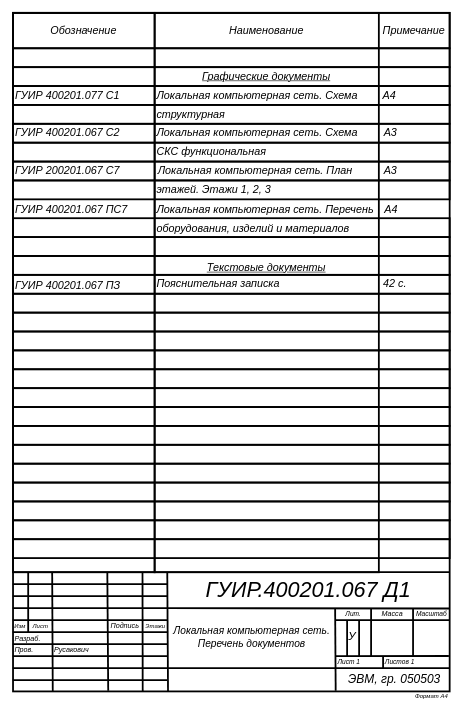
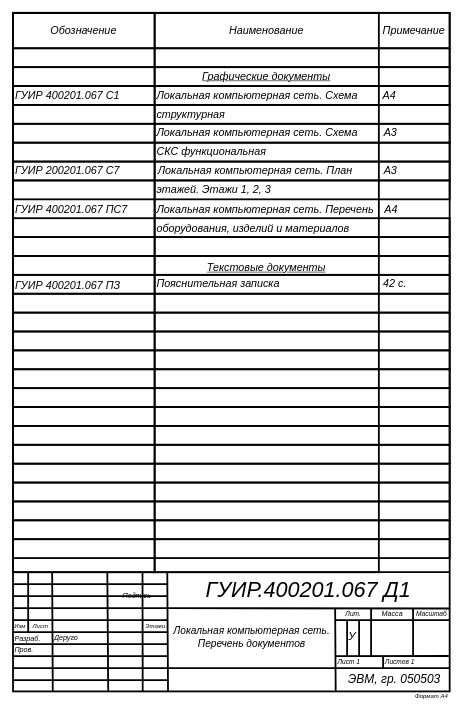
(49, 95) -> (49, 95)
(84, 133) -> none
(125, 626) -> (137, 596)
none -> (80, 639)
(80, 651) -> none
